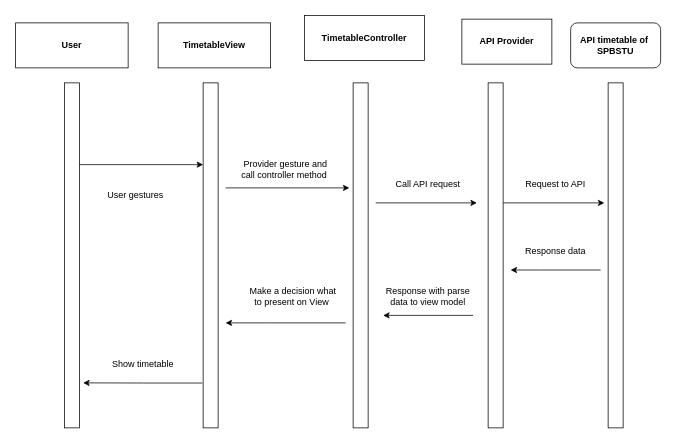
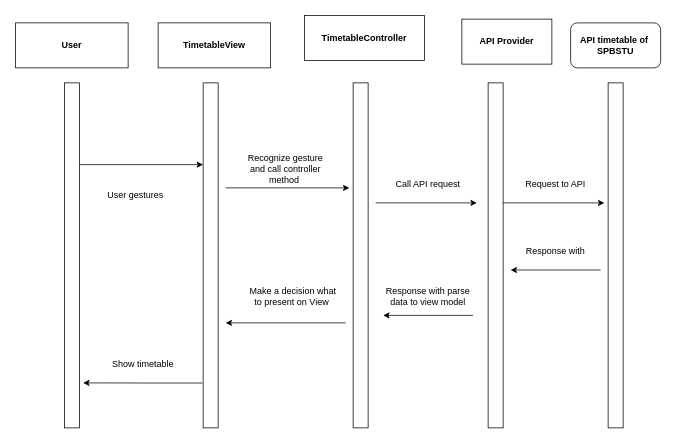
(285, 169) -> (285, 169)
(555, 252) -> (555, 252)
